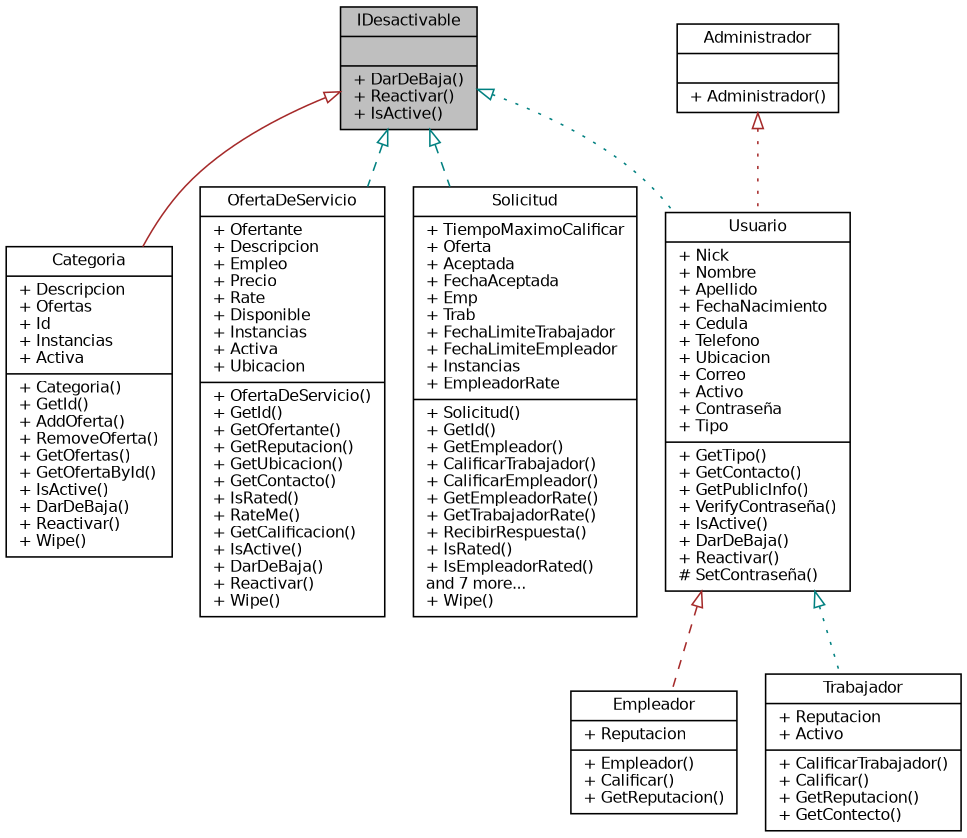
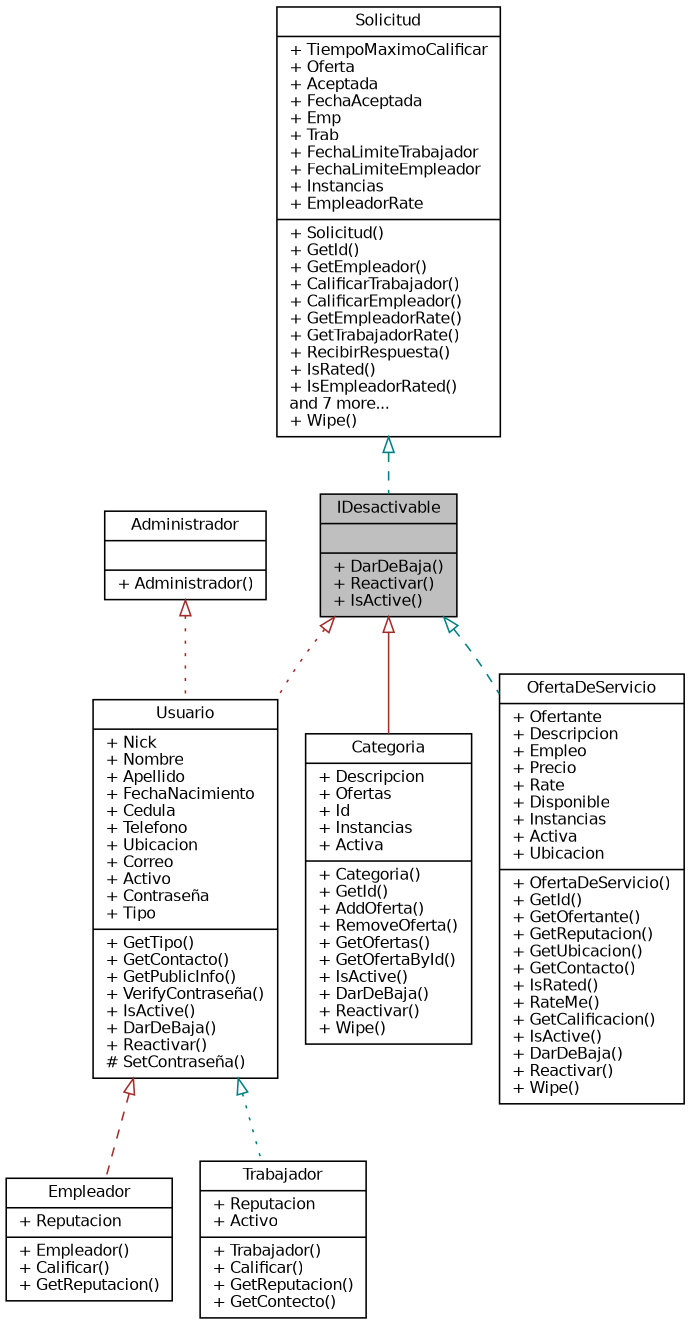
(591, 141) -> (299, 663)
(442, 166) -> (389, 473)
(863, 764) -> (267, 1251)
